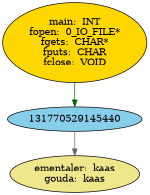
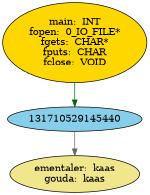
(75, 119) -> (75, 119)
